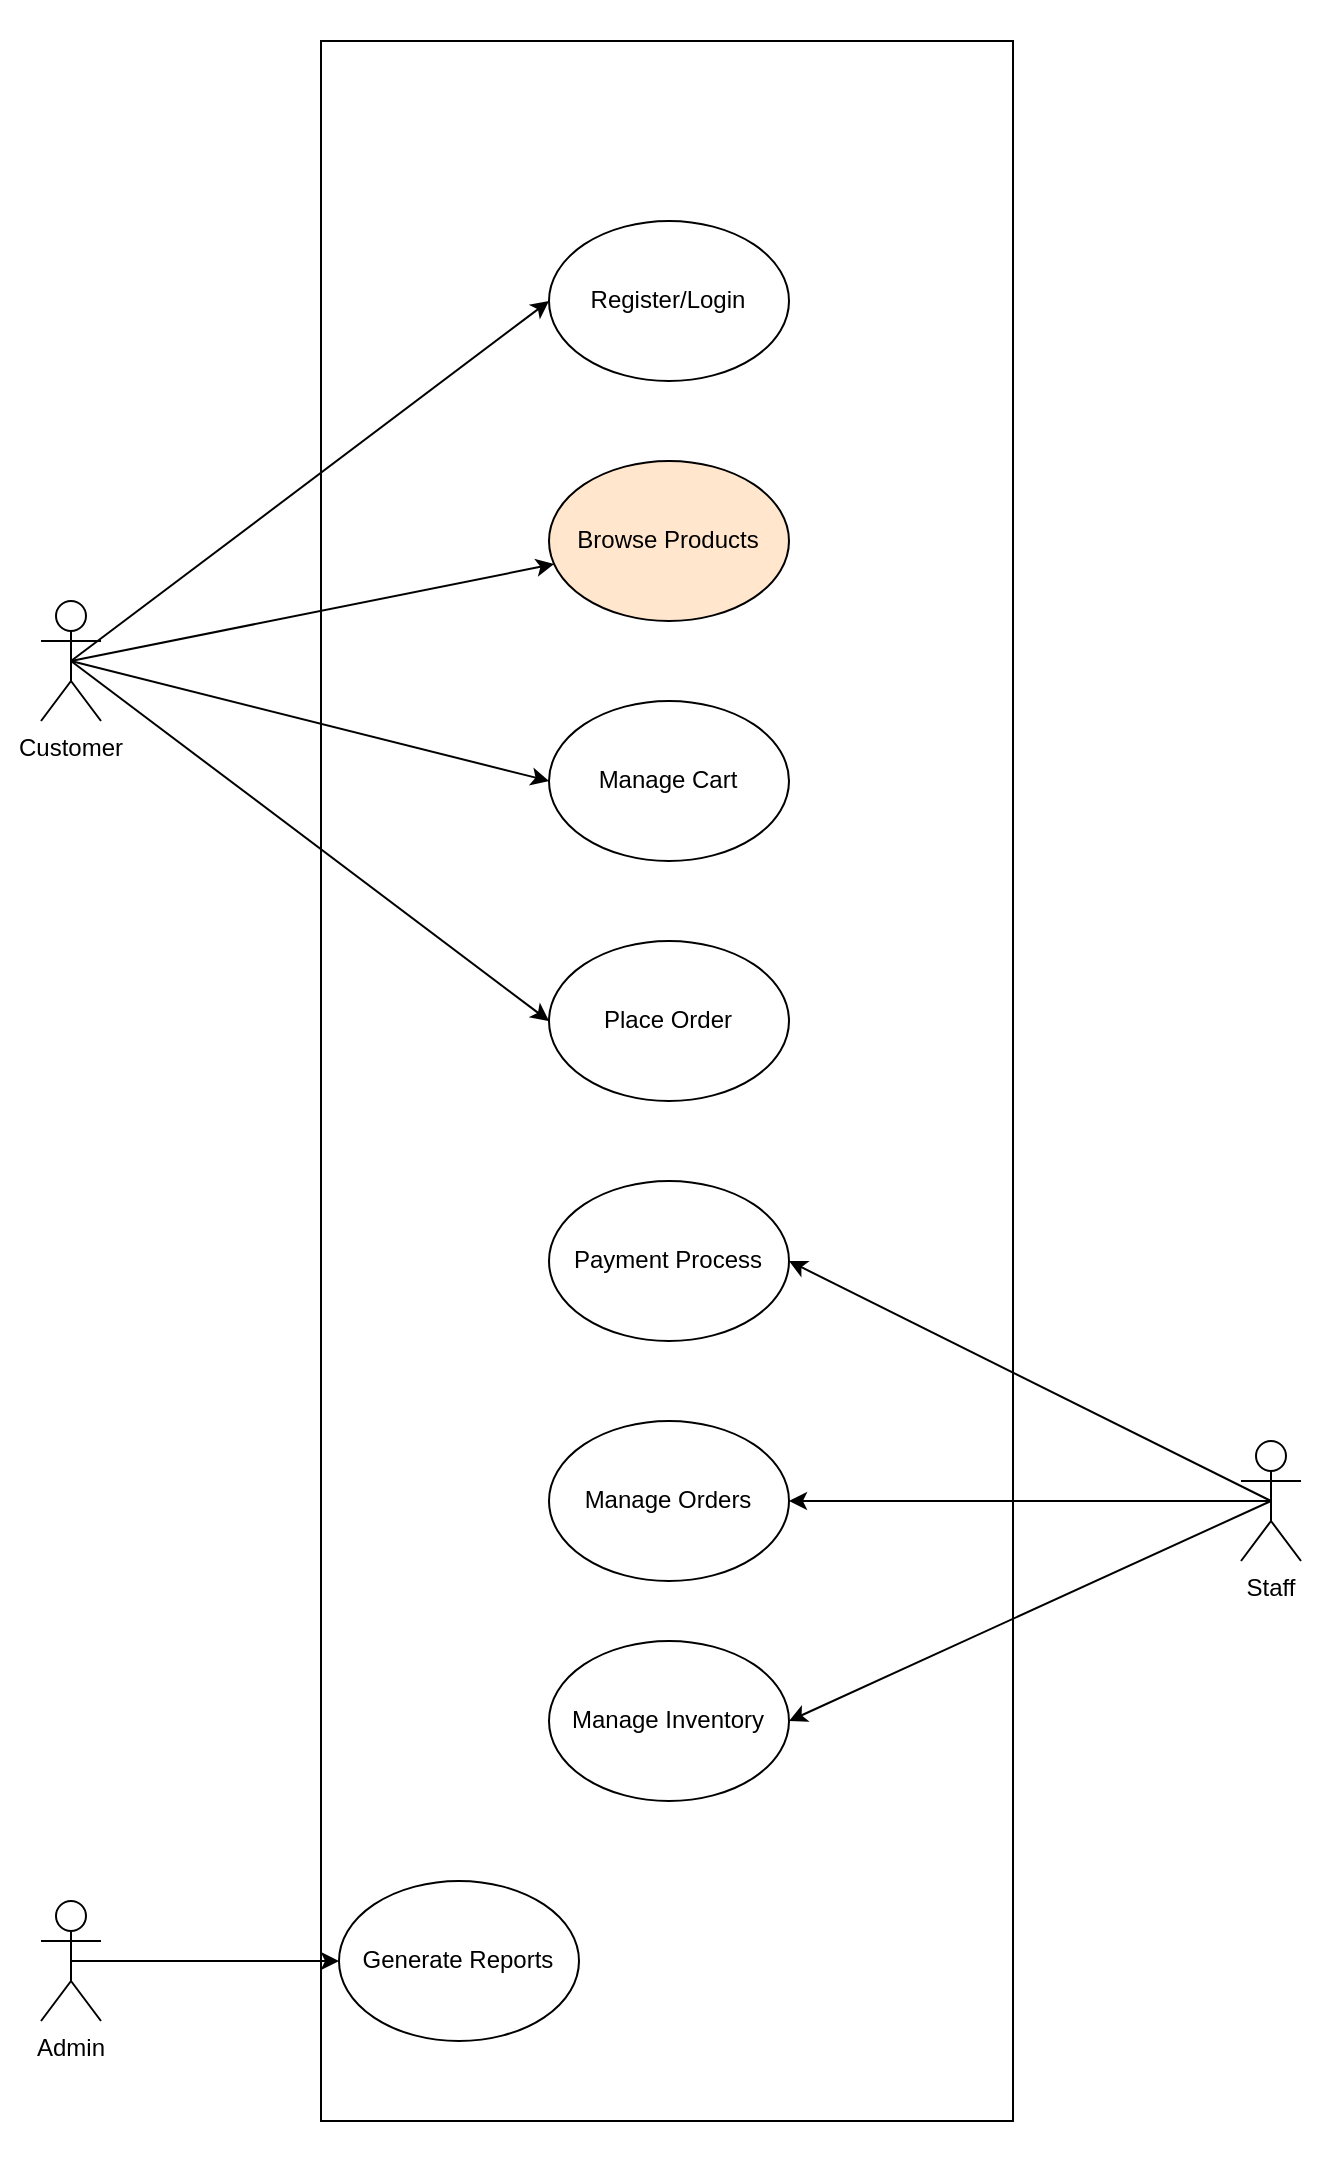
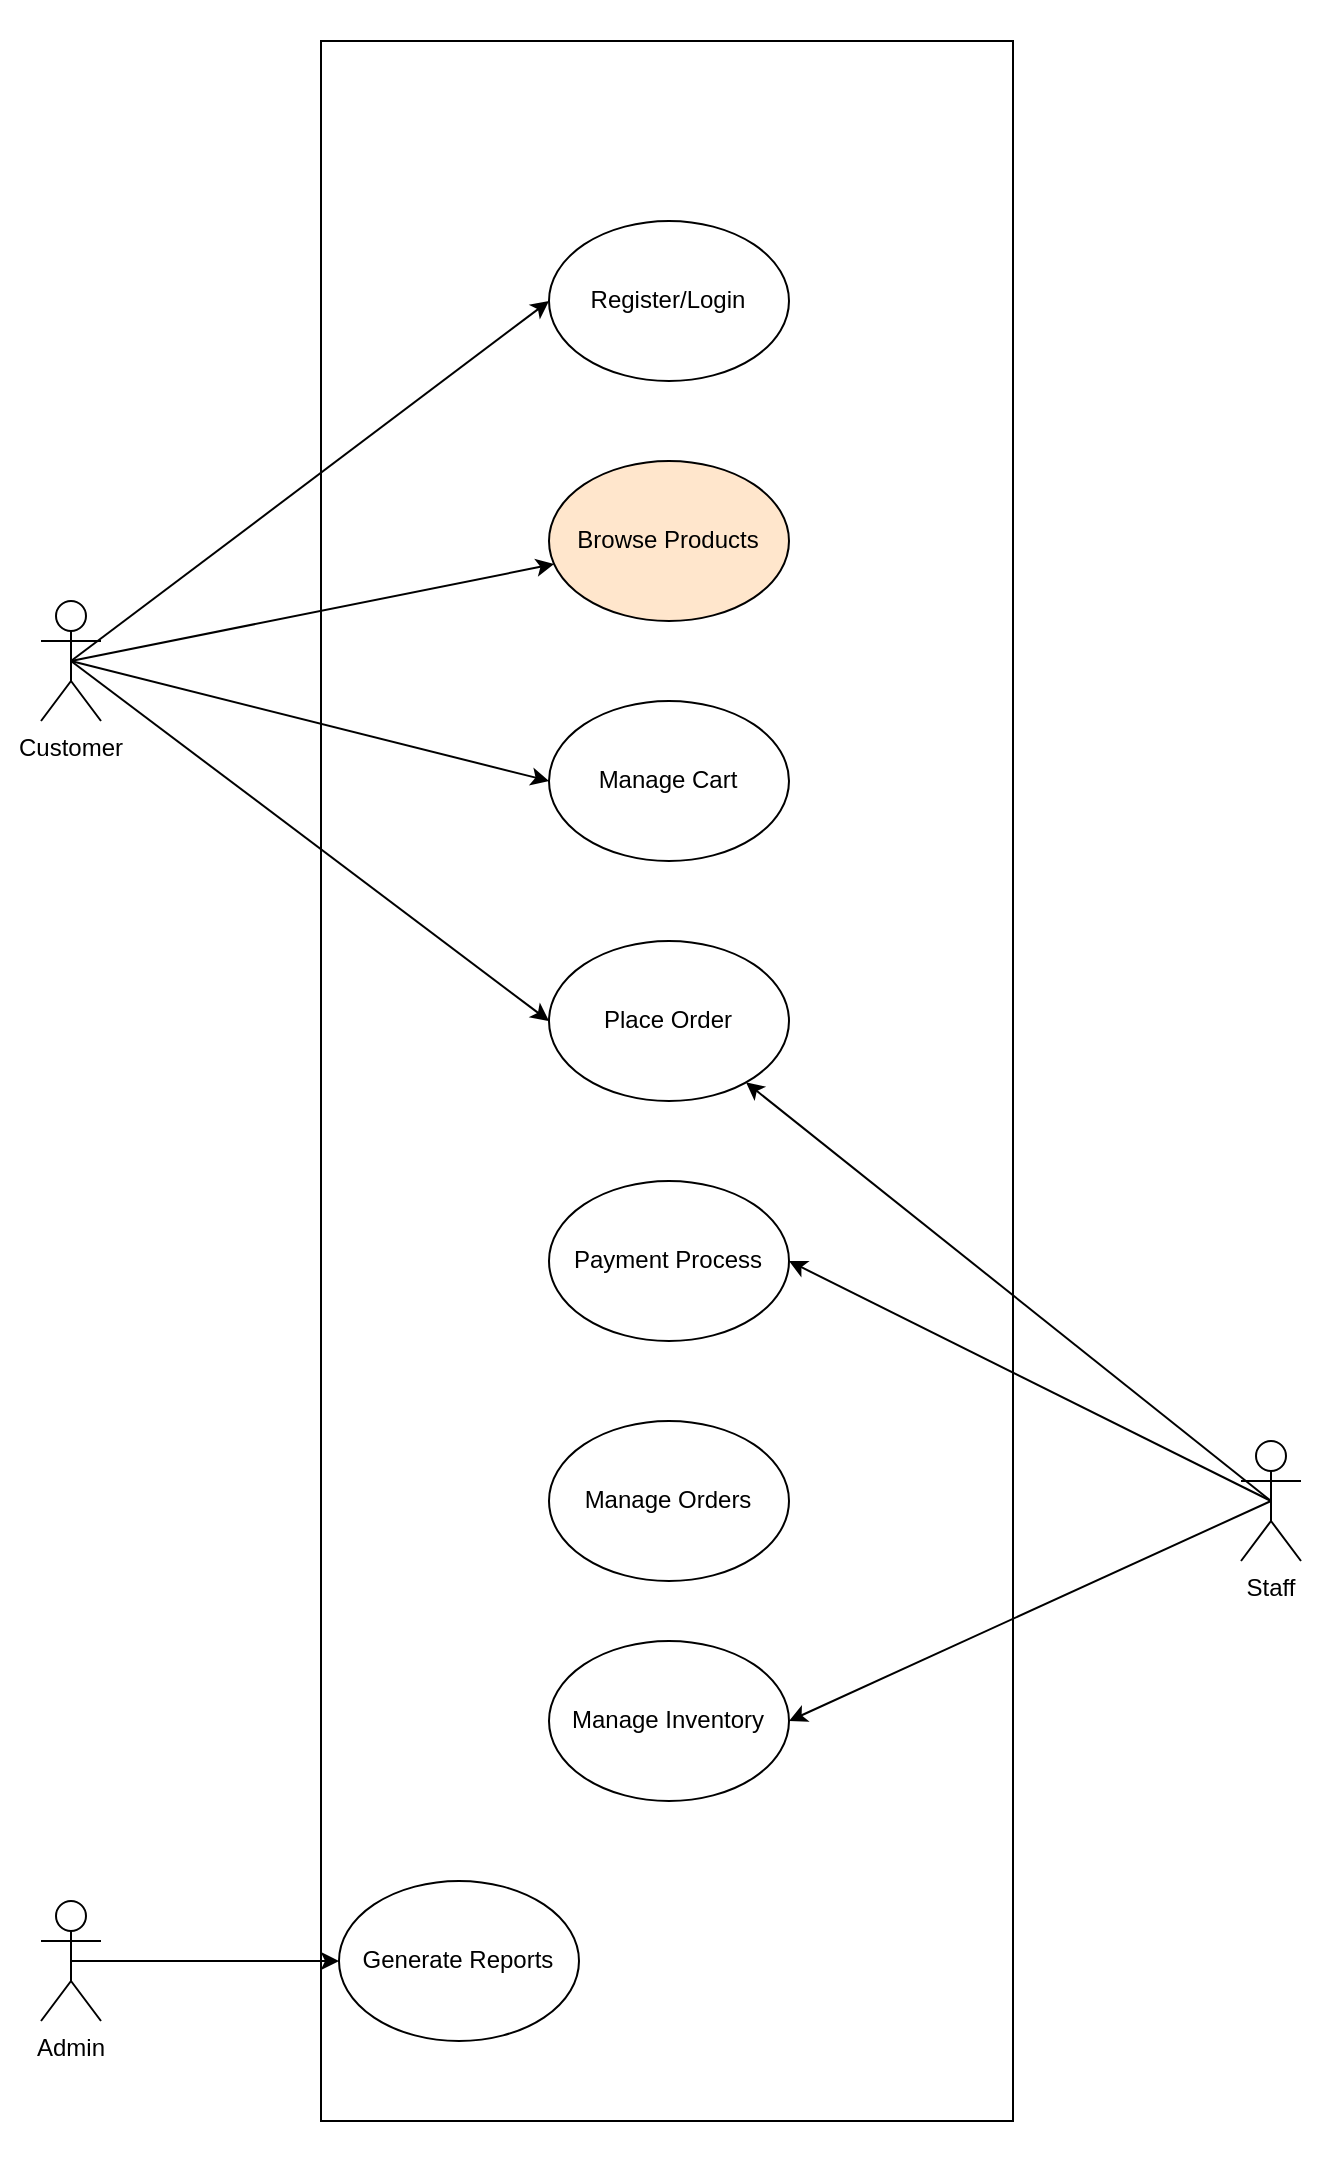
(1032, 1501) -> (999, 1284)
